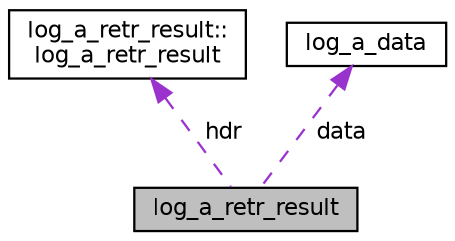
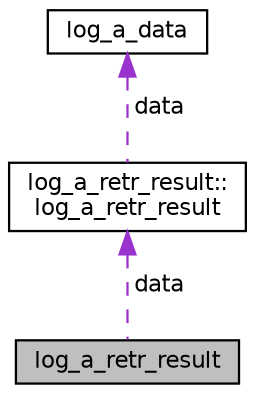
(220, 133) -> (156, 286)
(299, 136) -> (127, 120)
